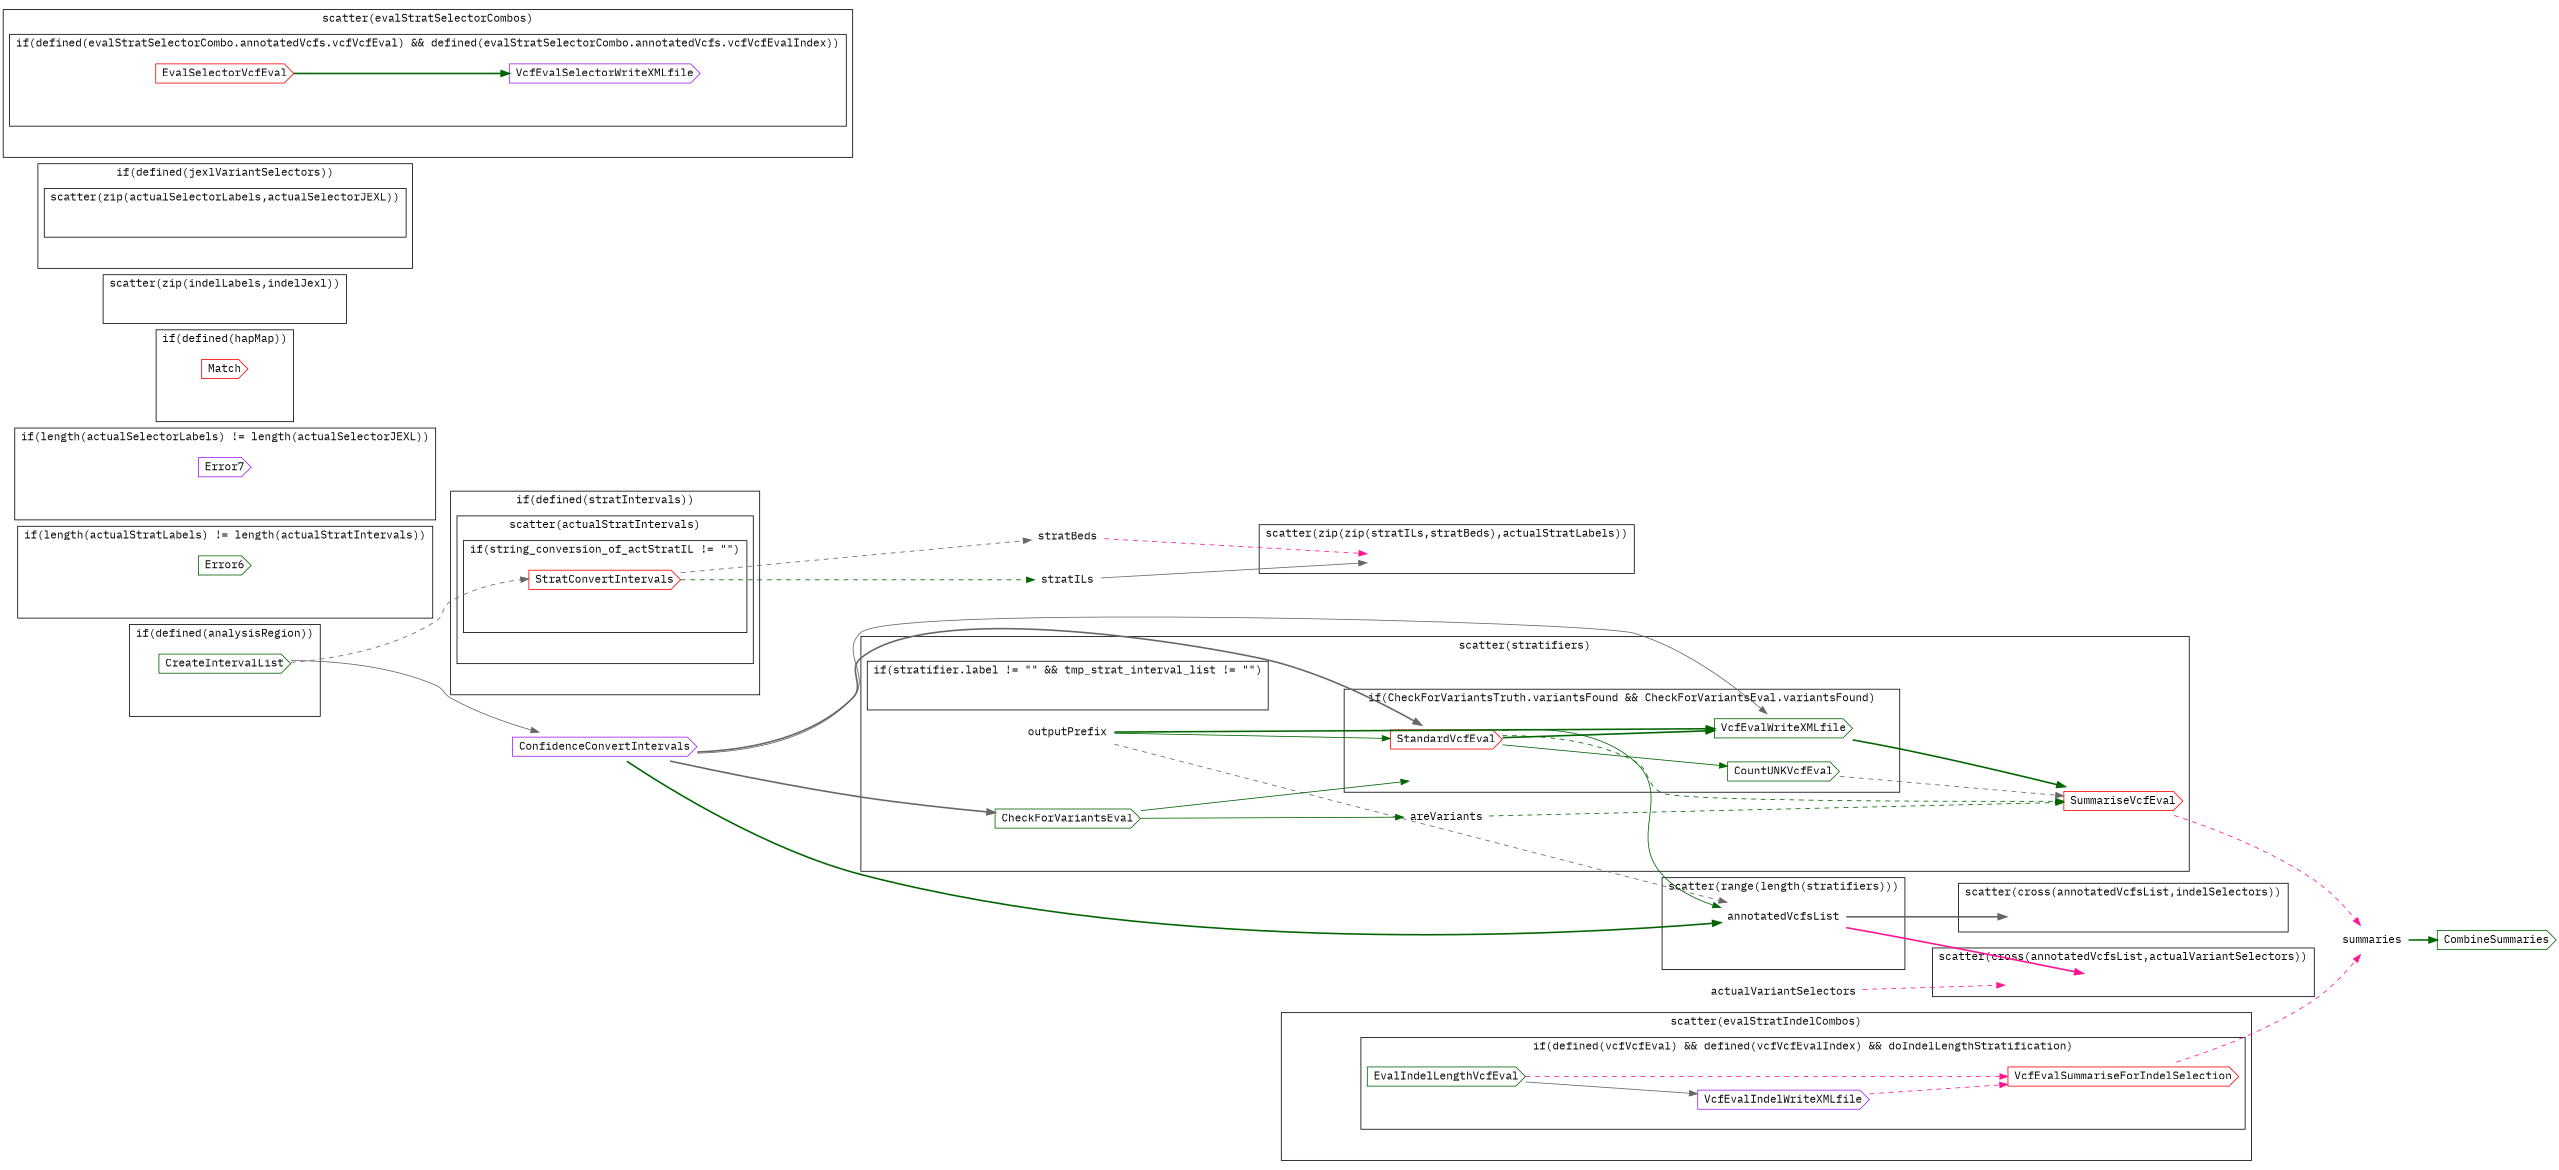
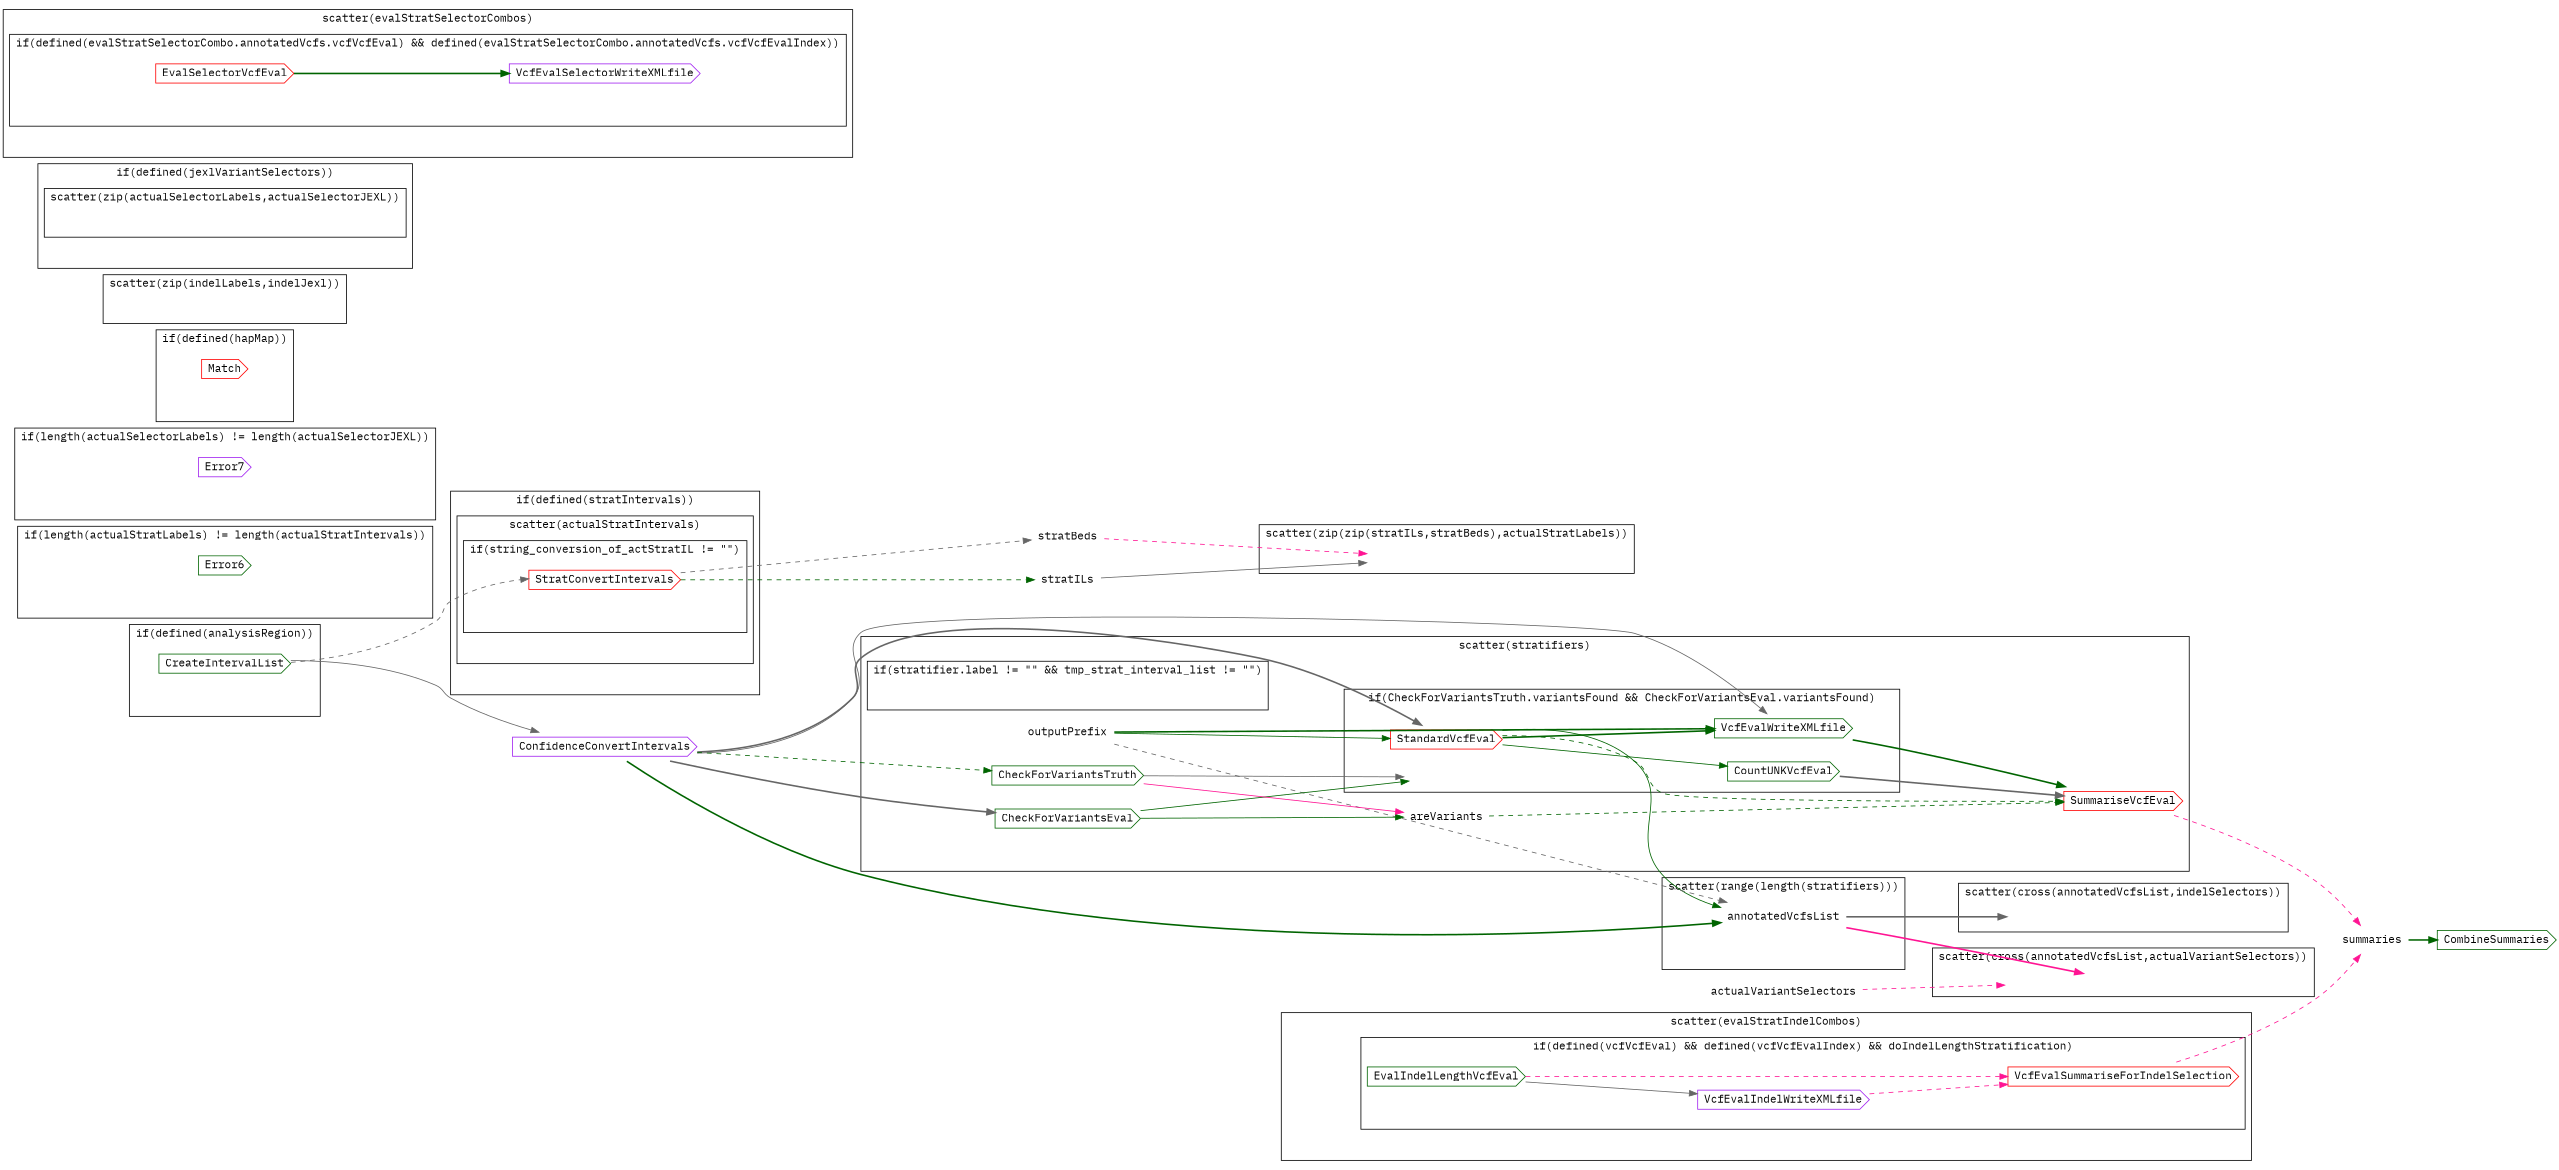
none -> (1068, 775)
(1948, 786) -> (1948, 786)
